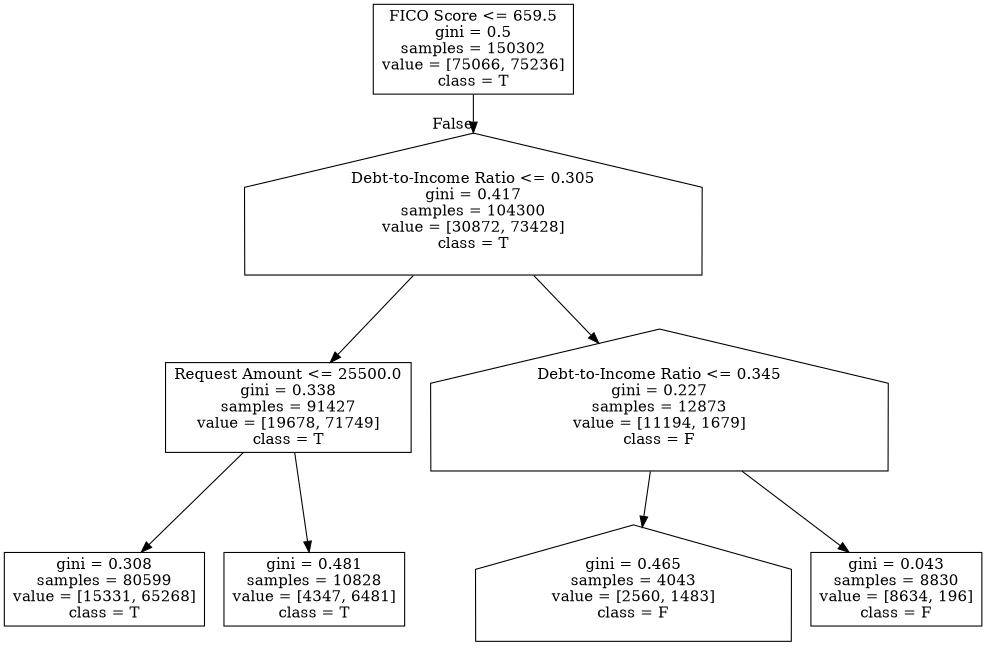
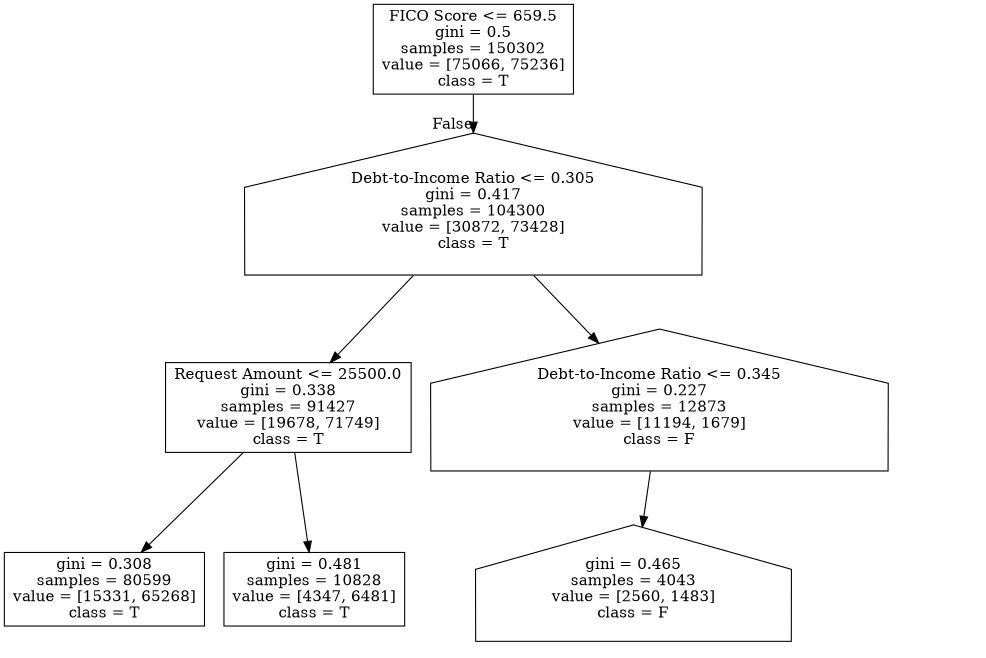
(896, 589) -> none
